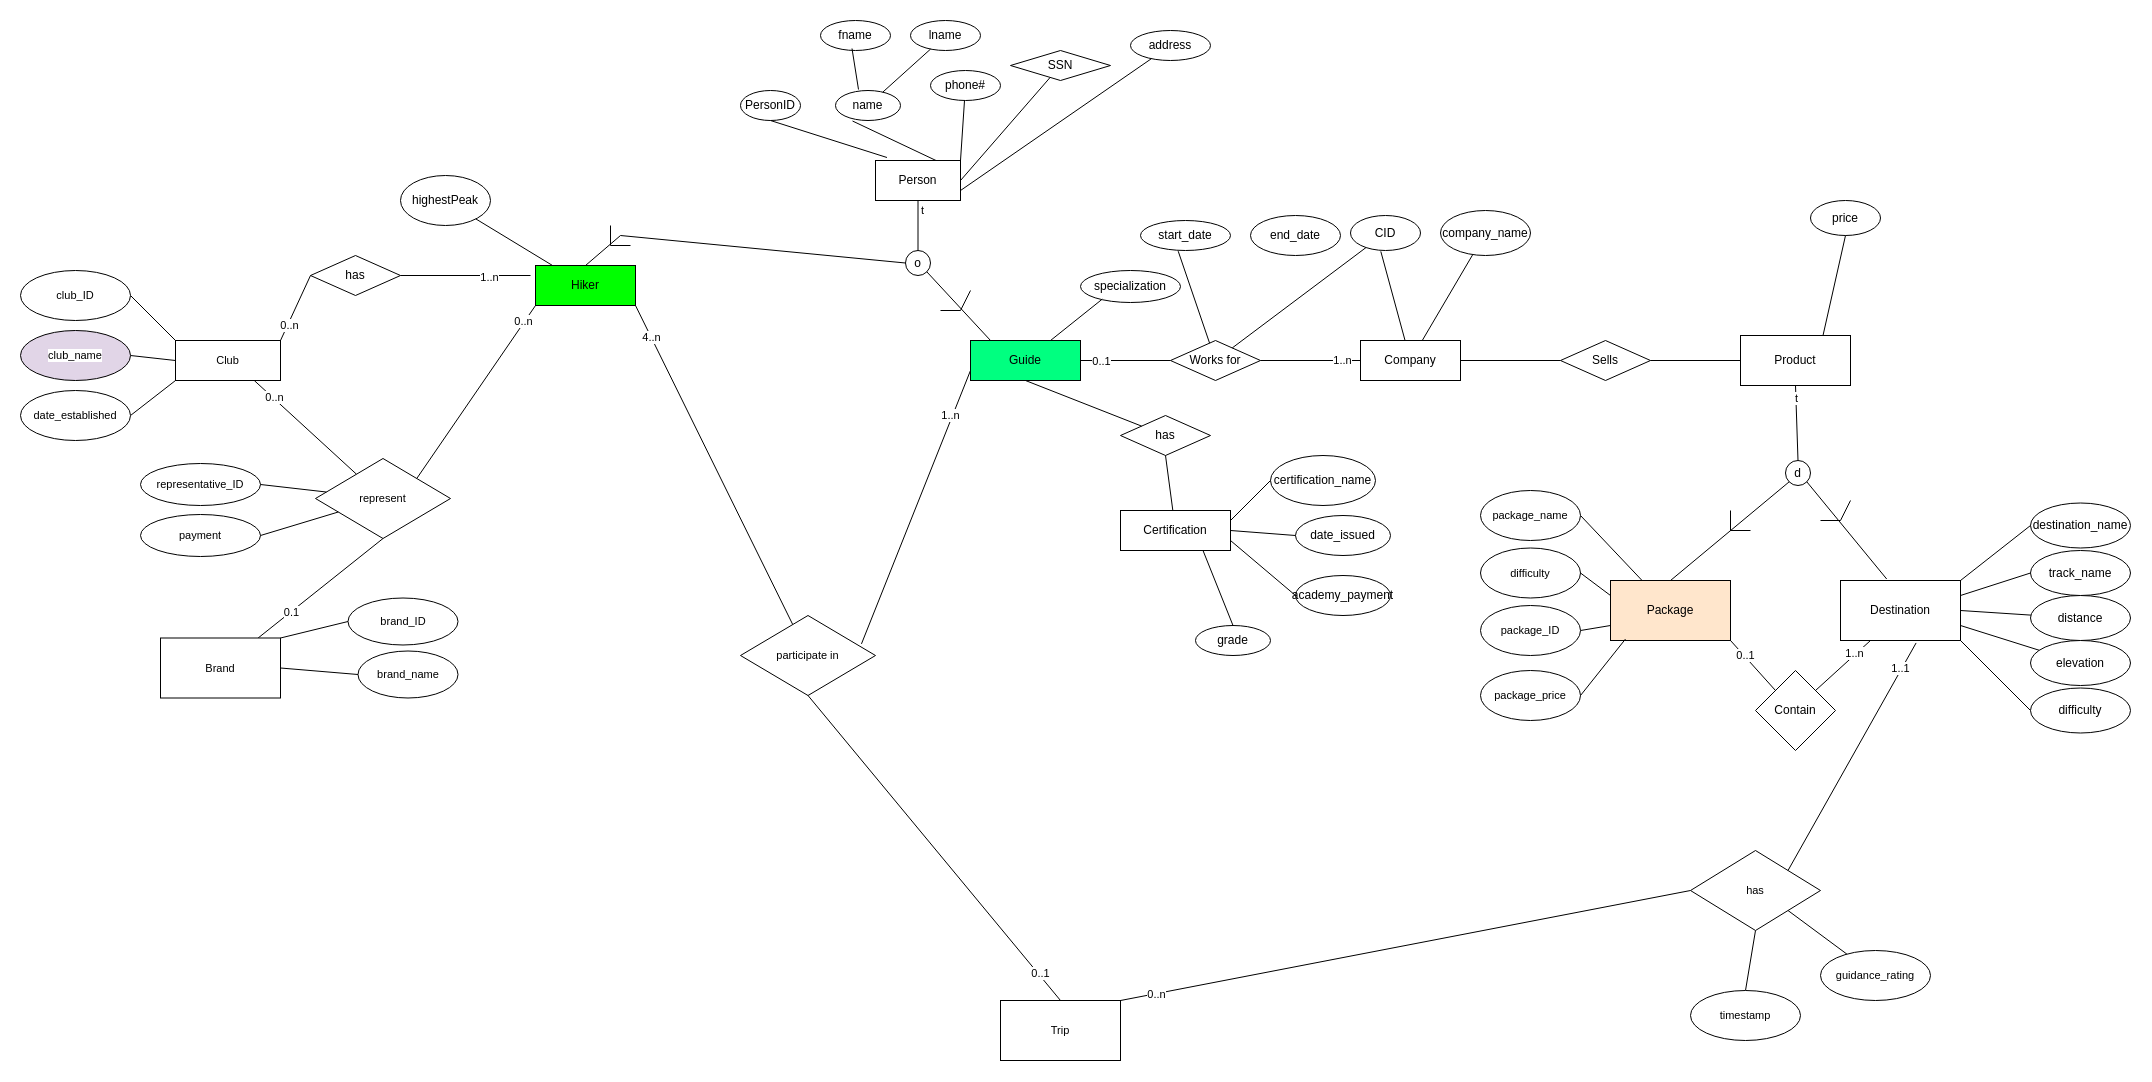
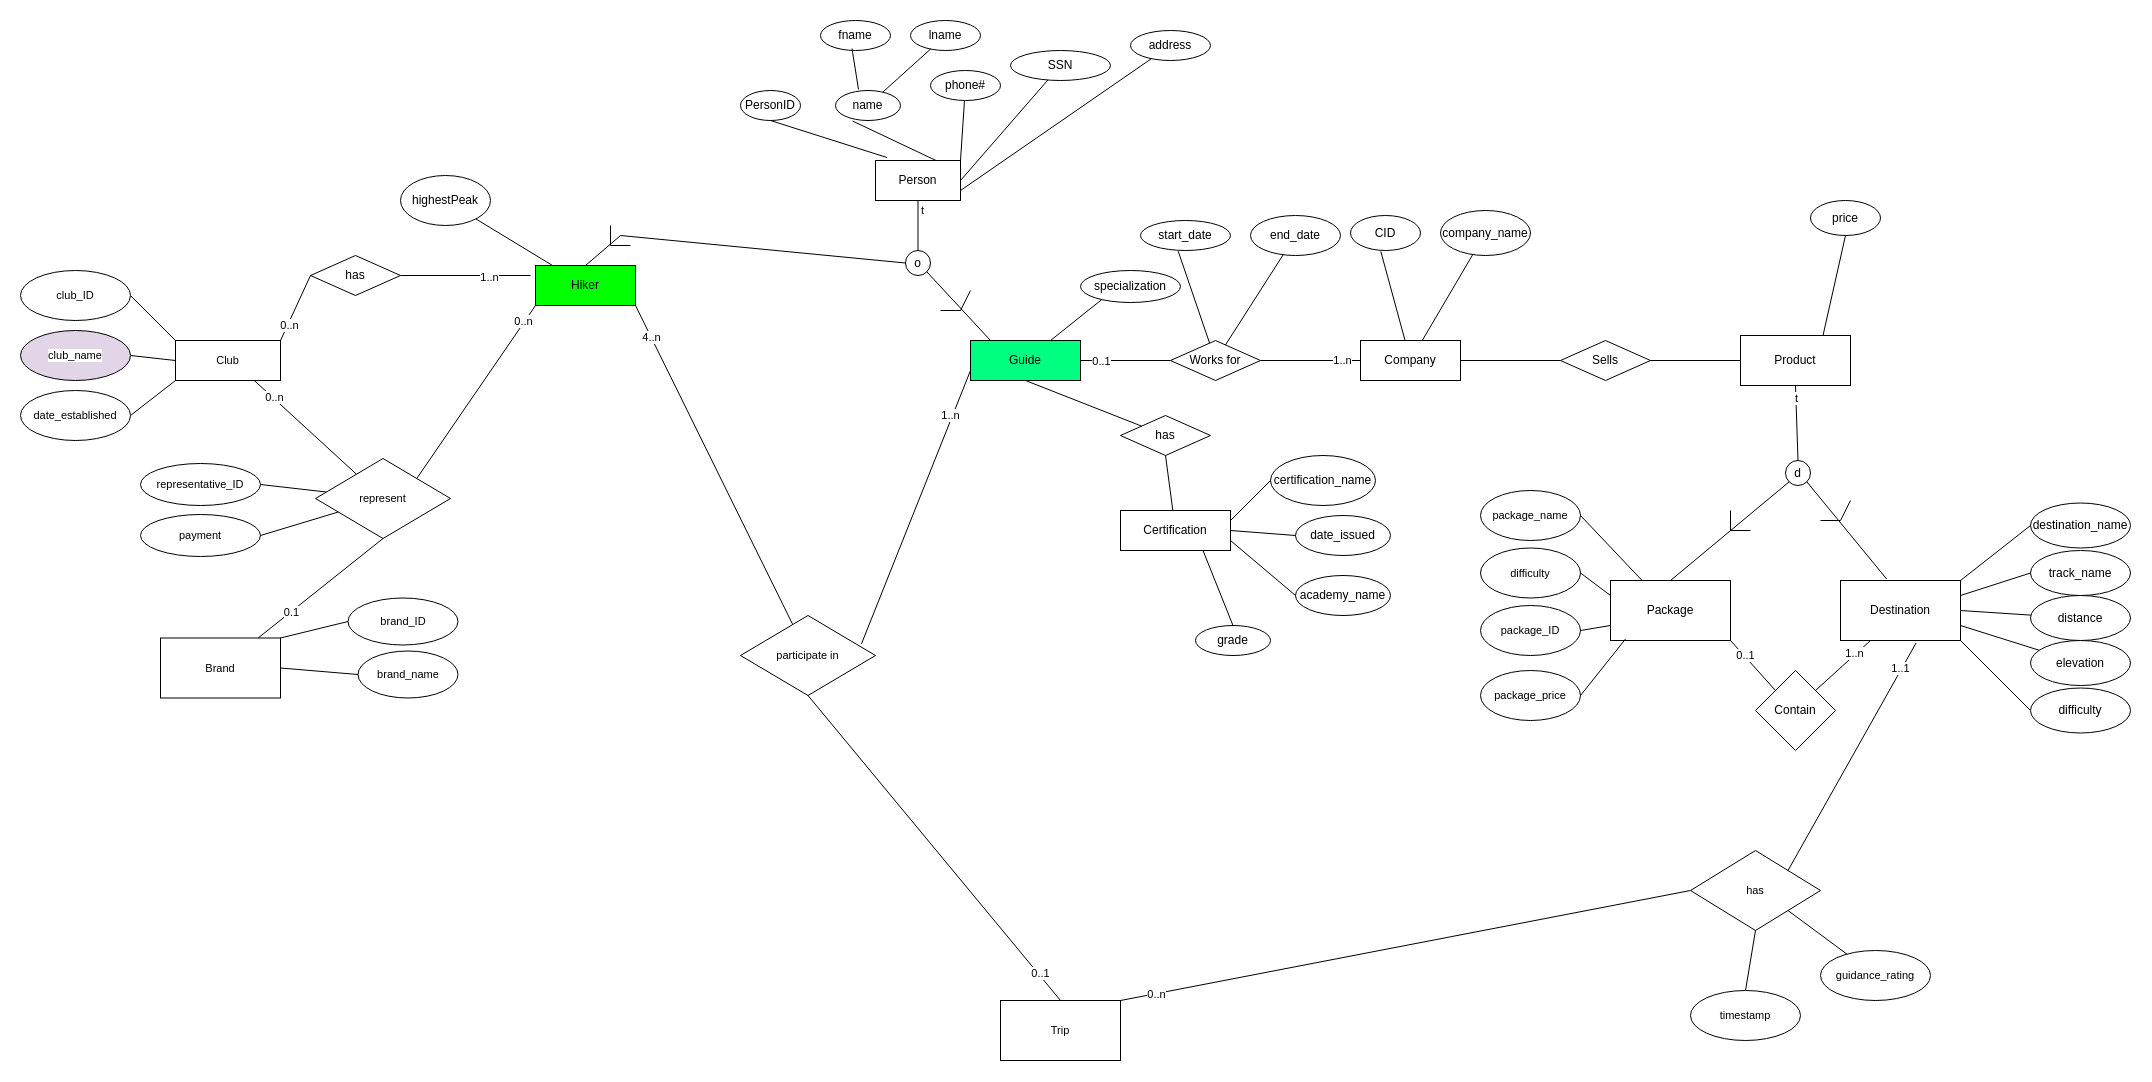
(1061, 66) -> (1061, 66)
(1299, 298) -> (1254, 300)
(1343, 596) -> (1343, 596)
(1671, 611) -> (1671, 611)
